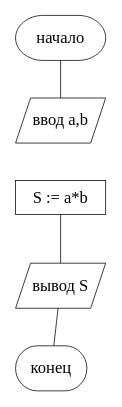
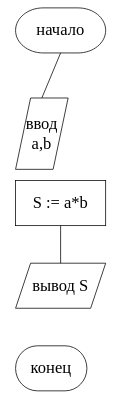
(60, 38) -> (60, 30)
(60, 120) -> (42, 134)
(60, 197) -> (60, 203)
(56, 327) -> none
